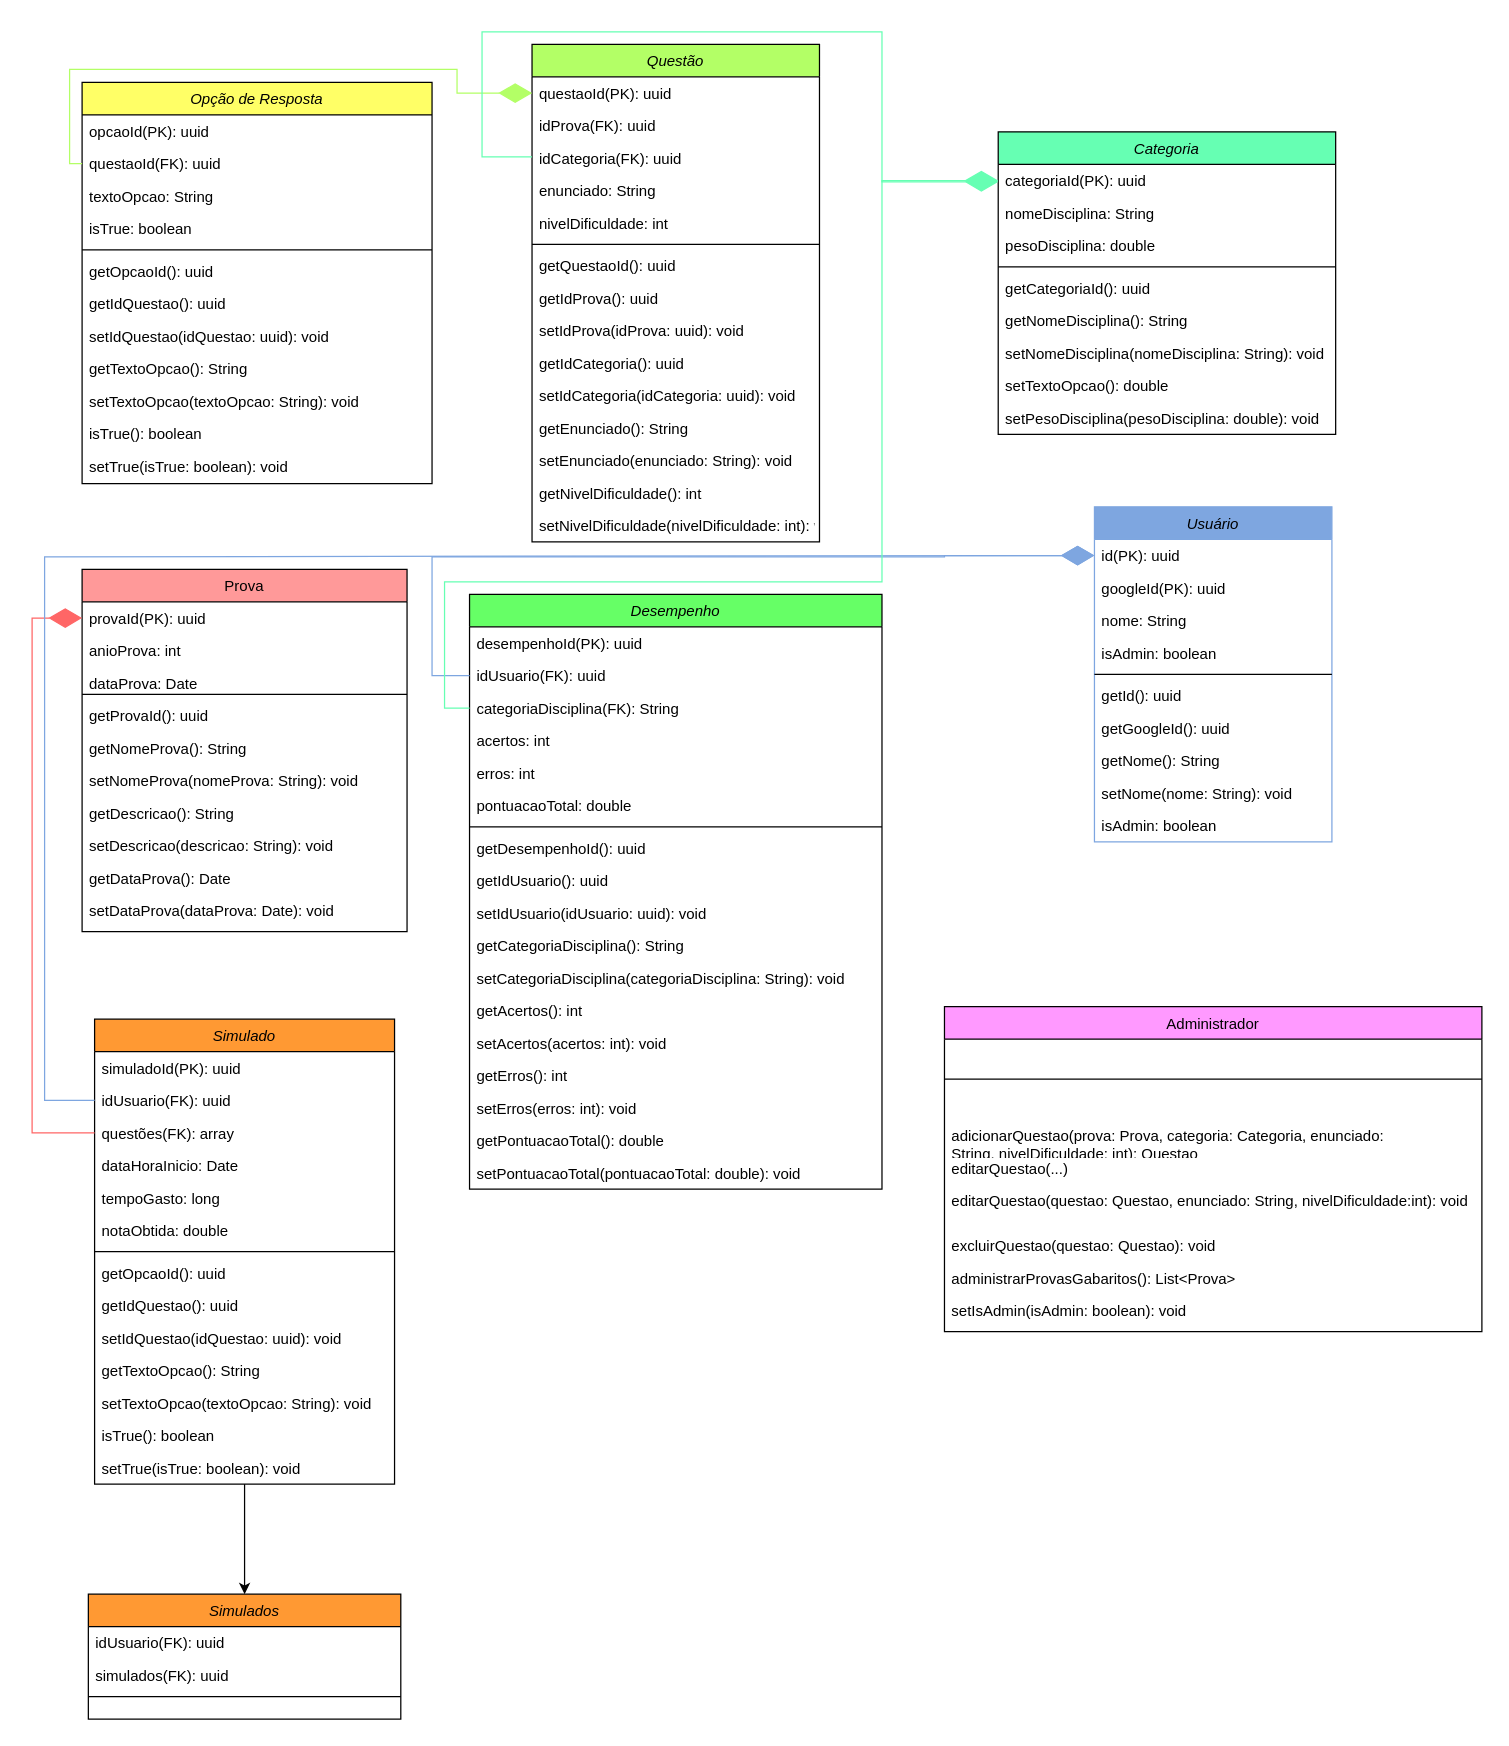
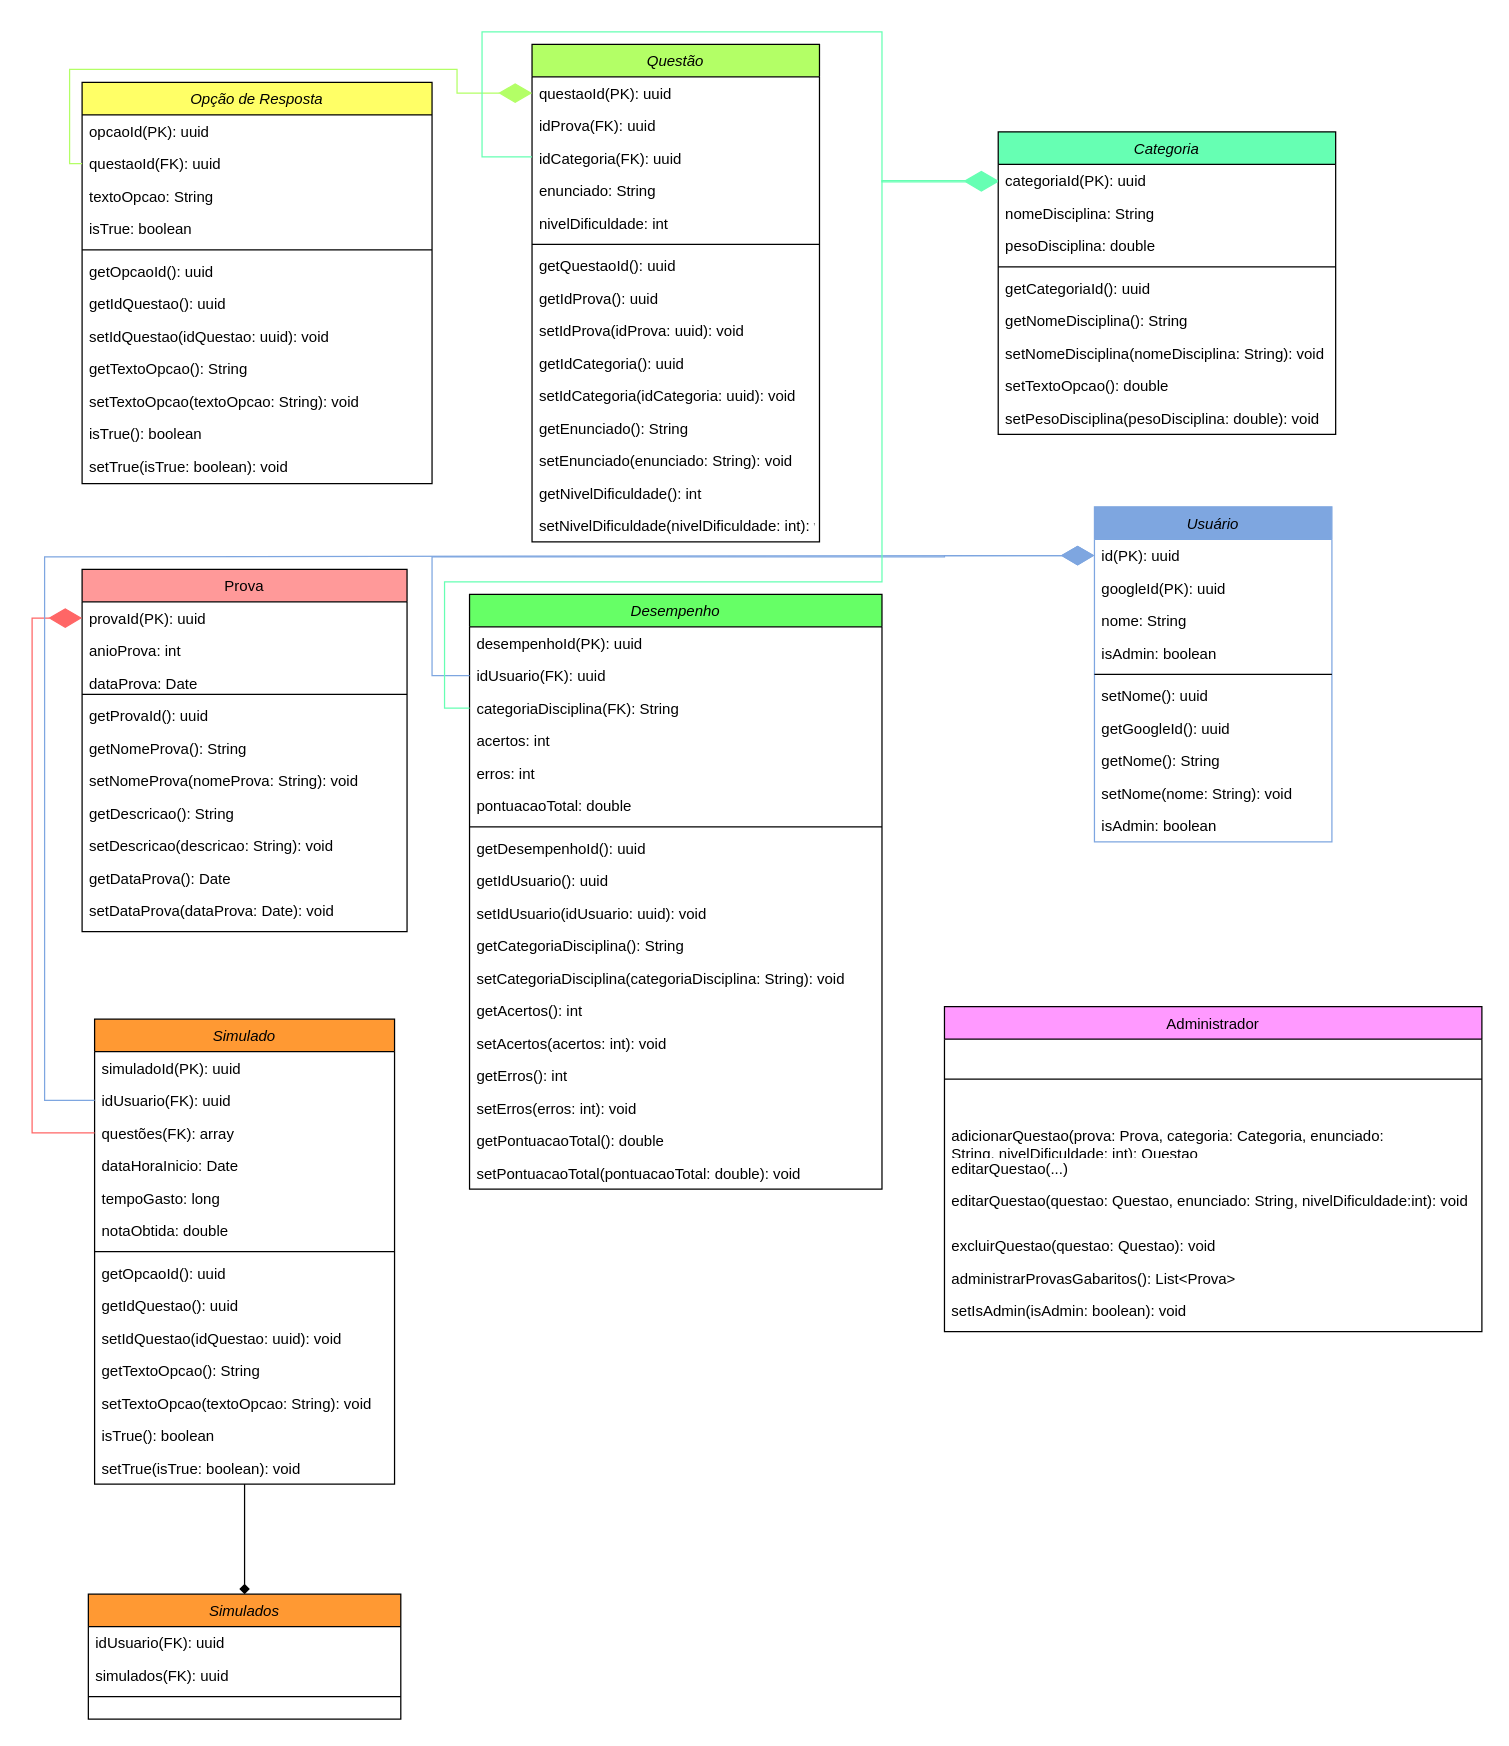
(1150, 696) -> (1158, 696)
(244, 1584) -> (244, 1583)
